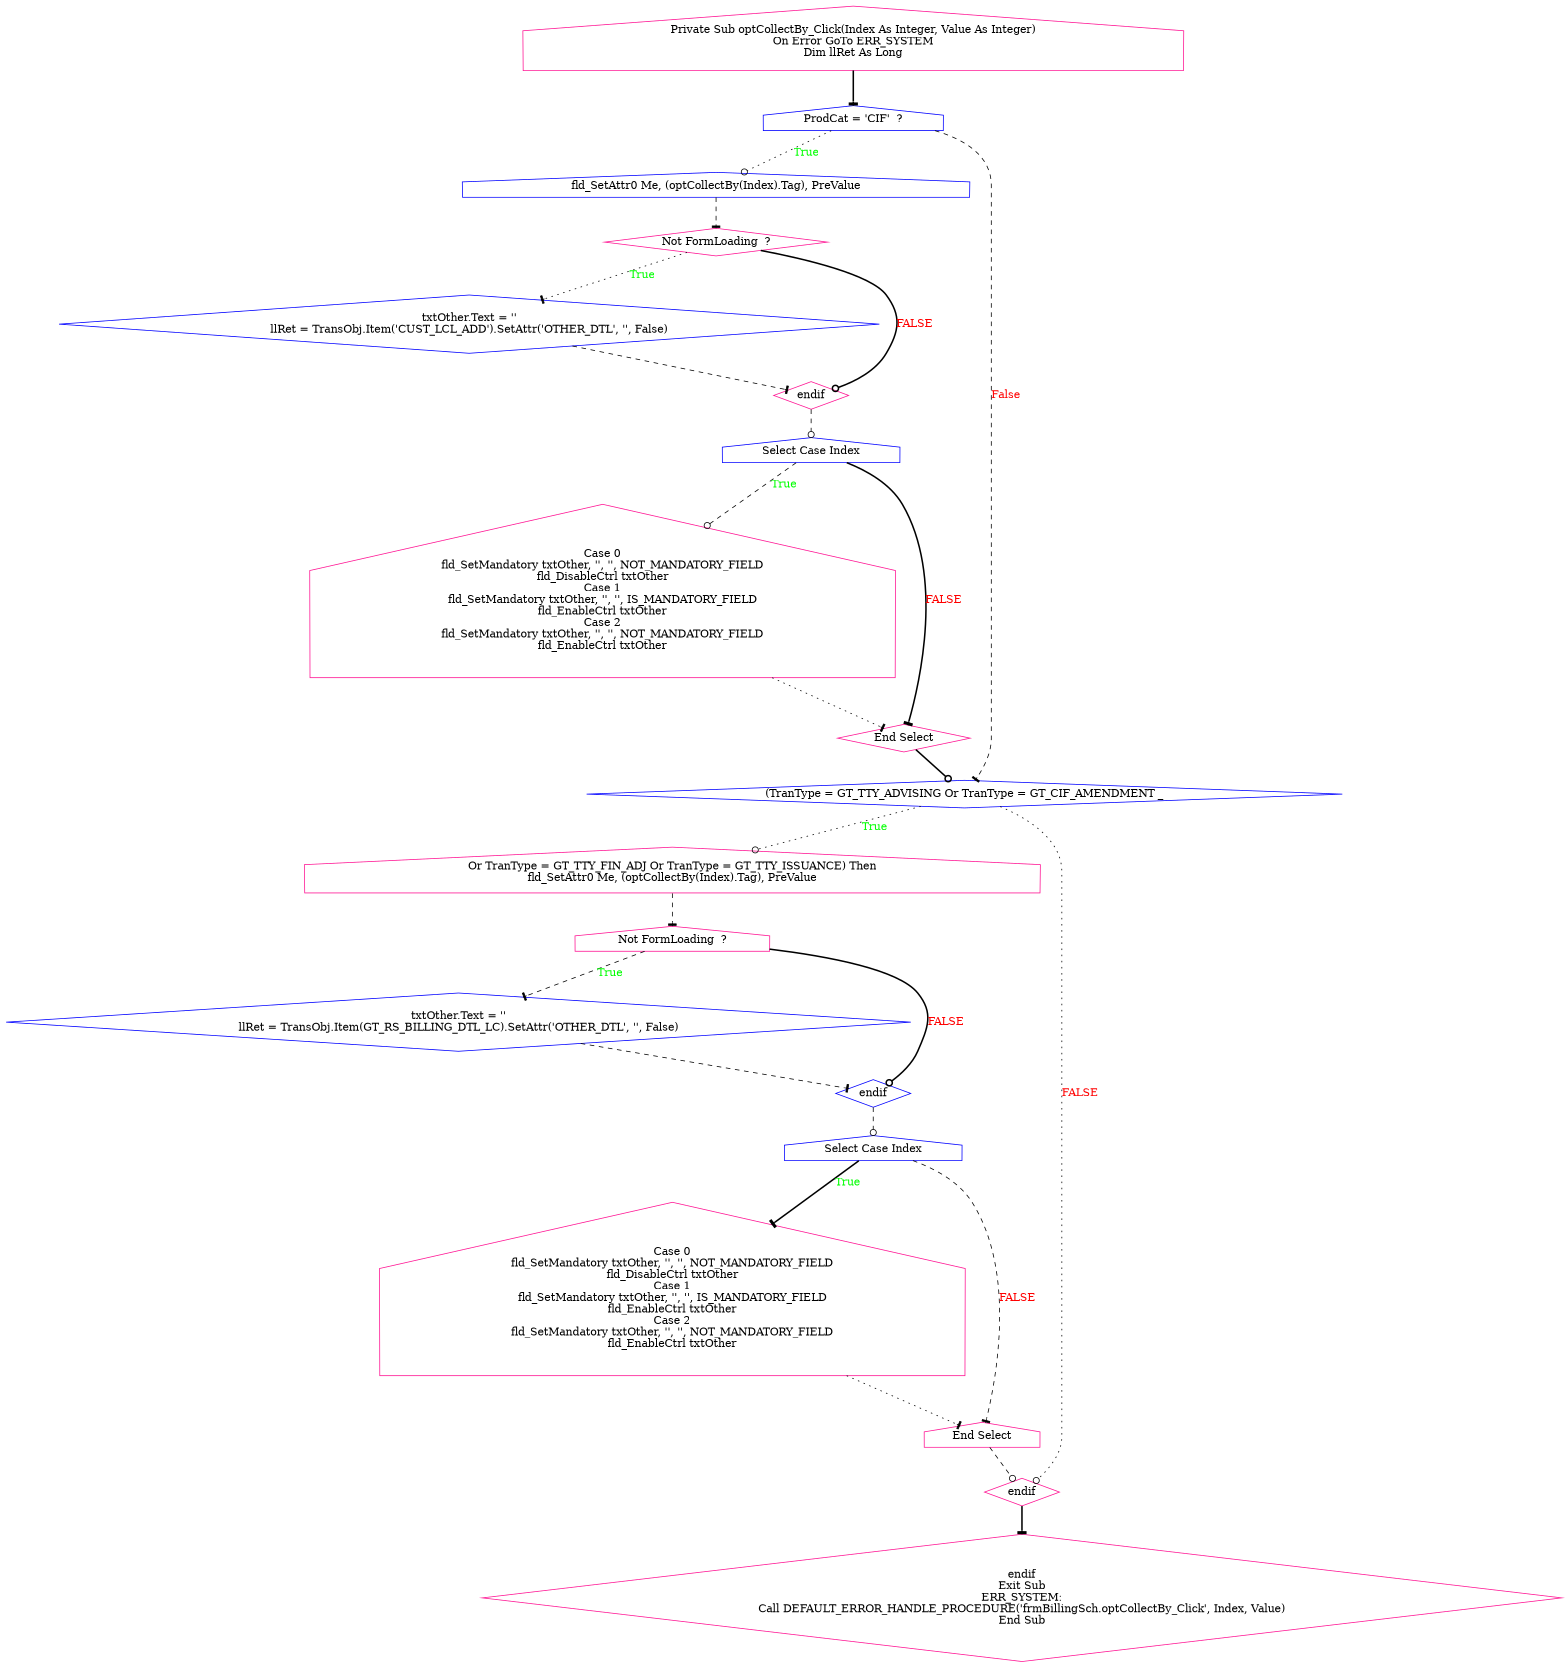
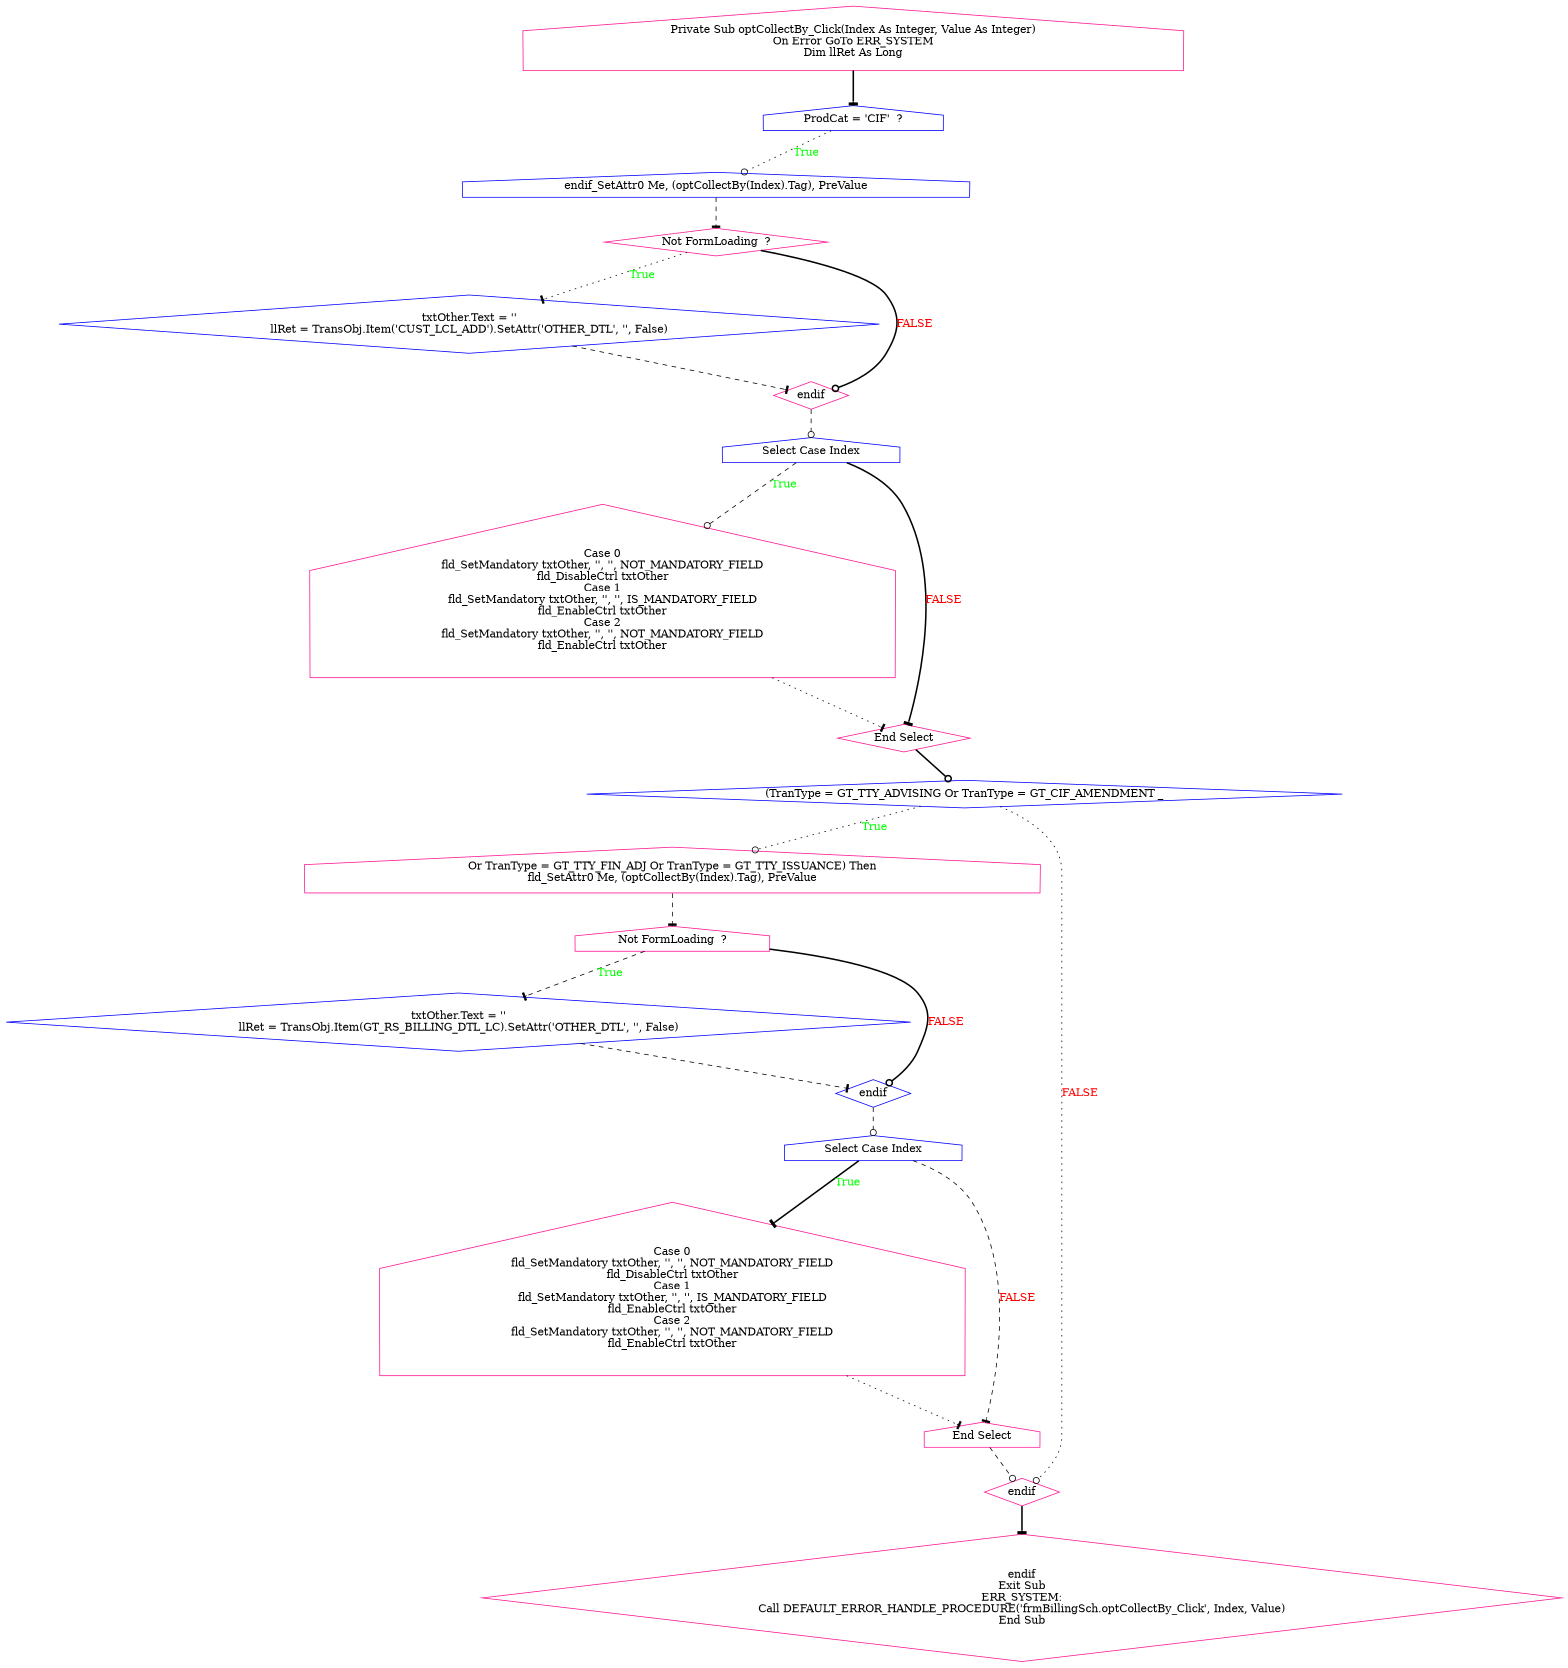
(716, 186) -> (716, 186)
(991, 441) -> none
